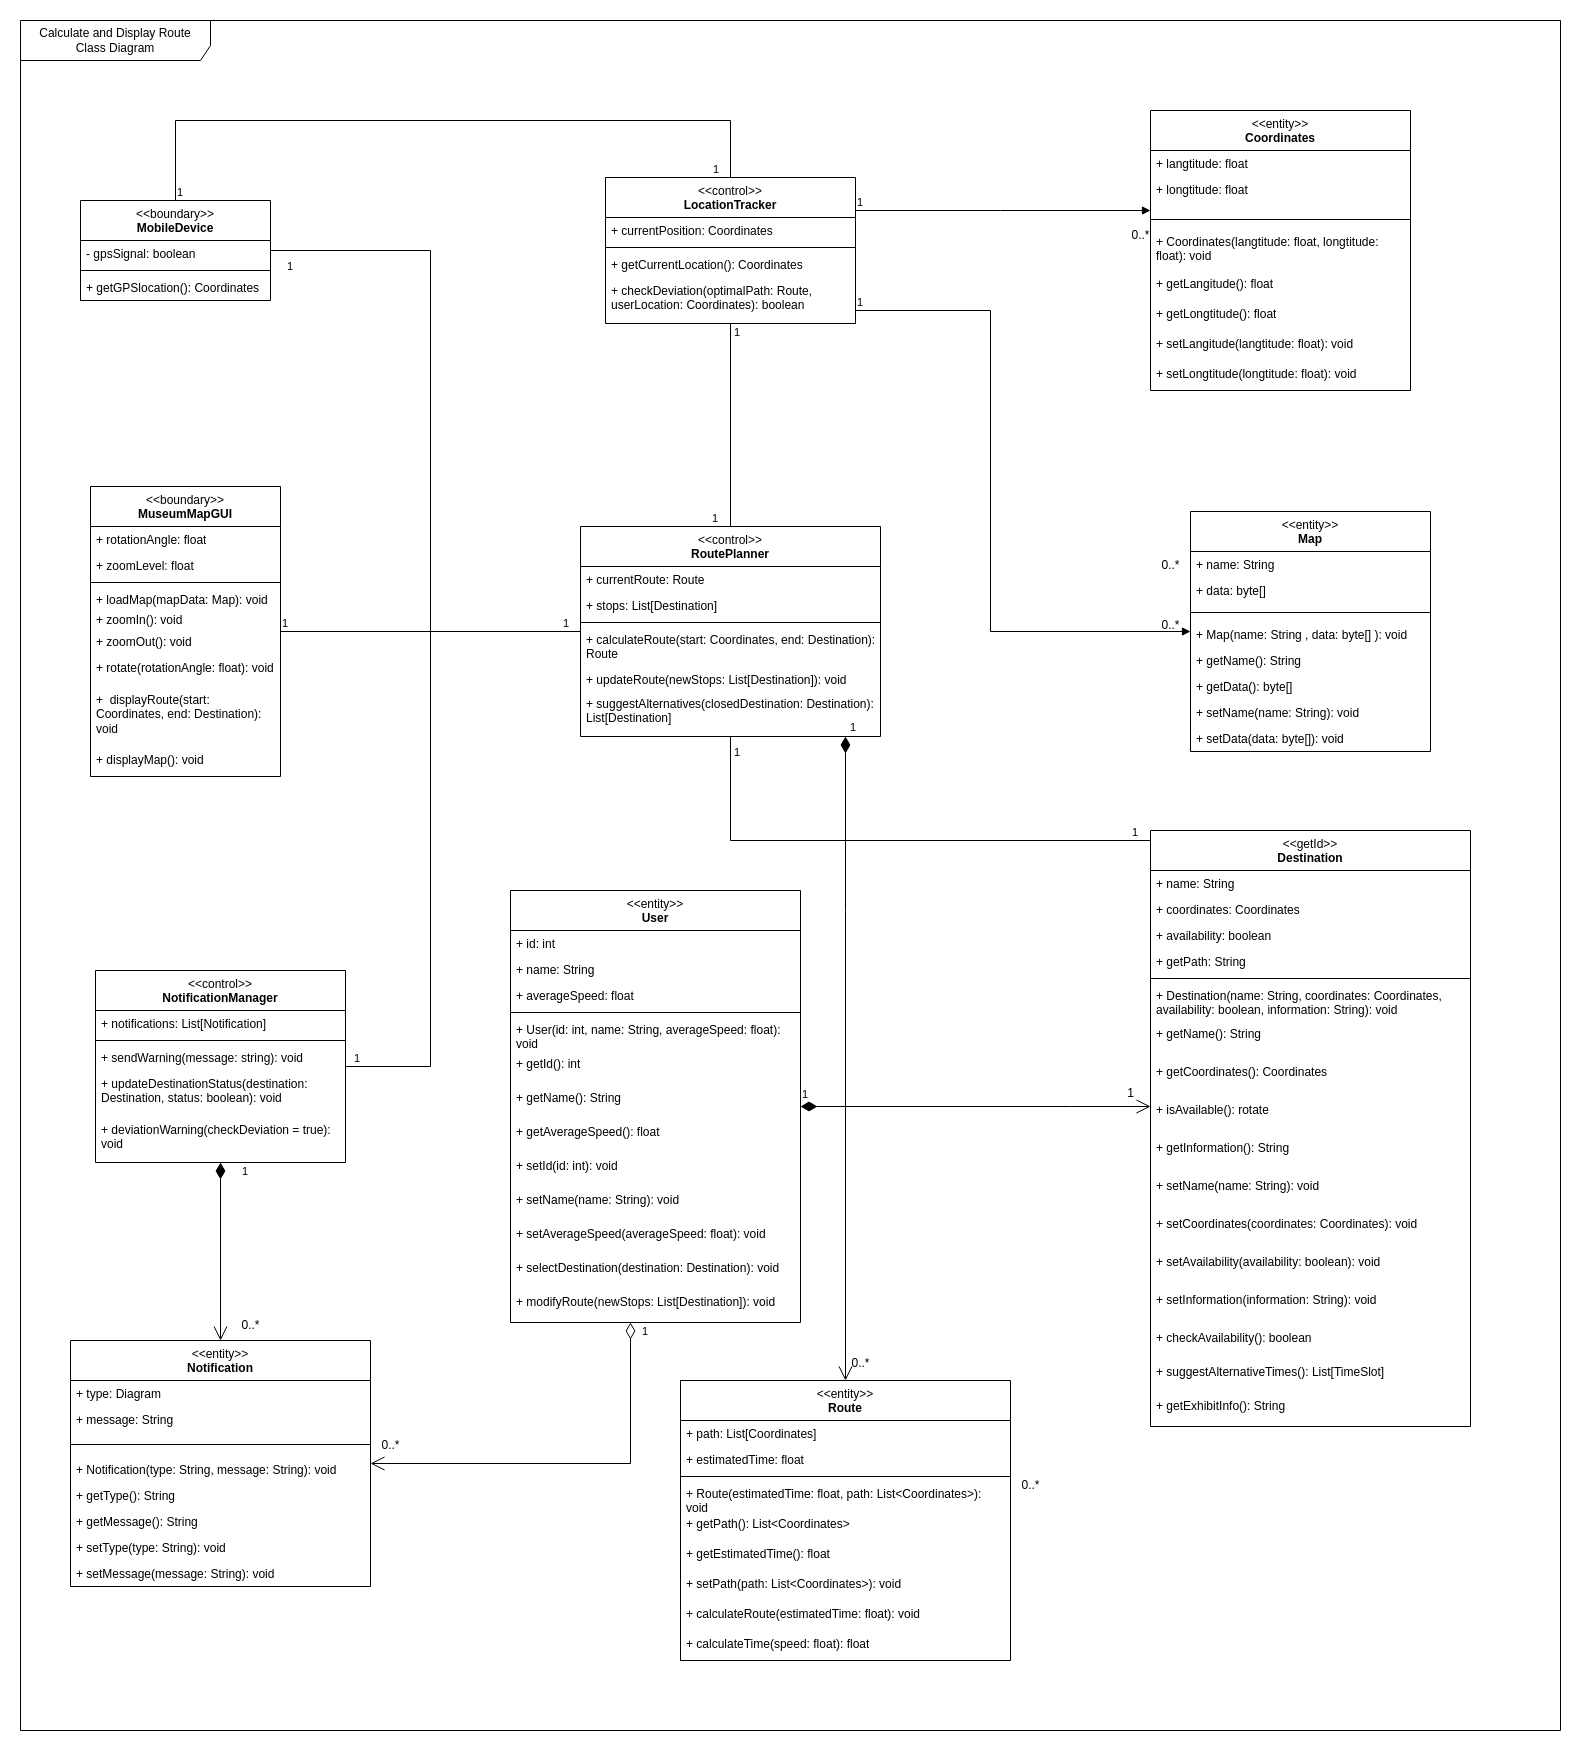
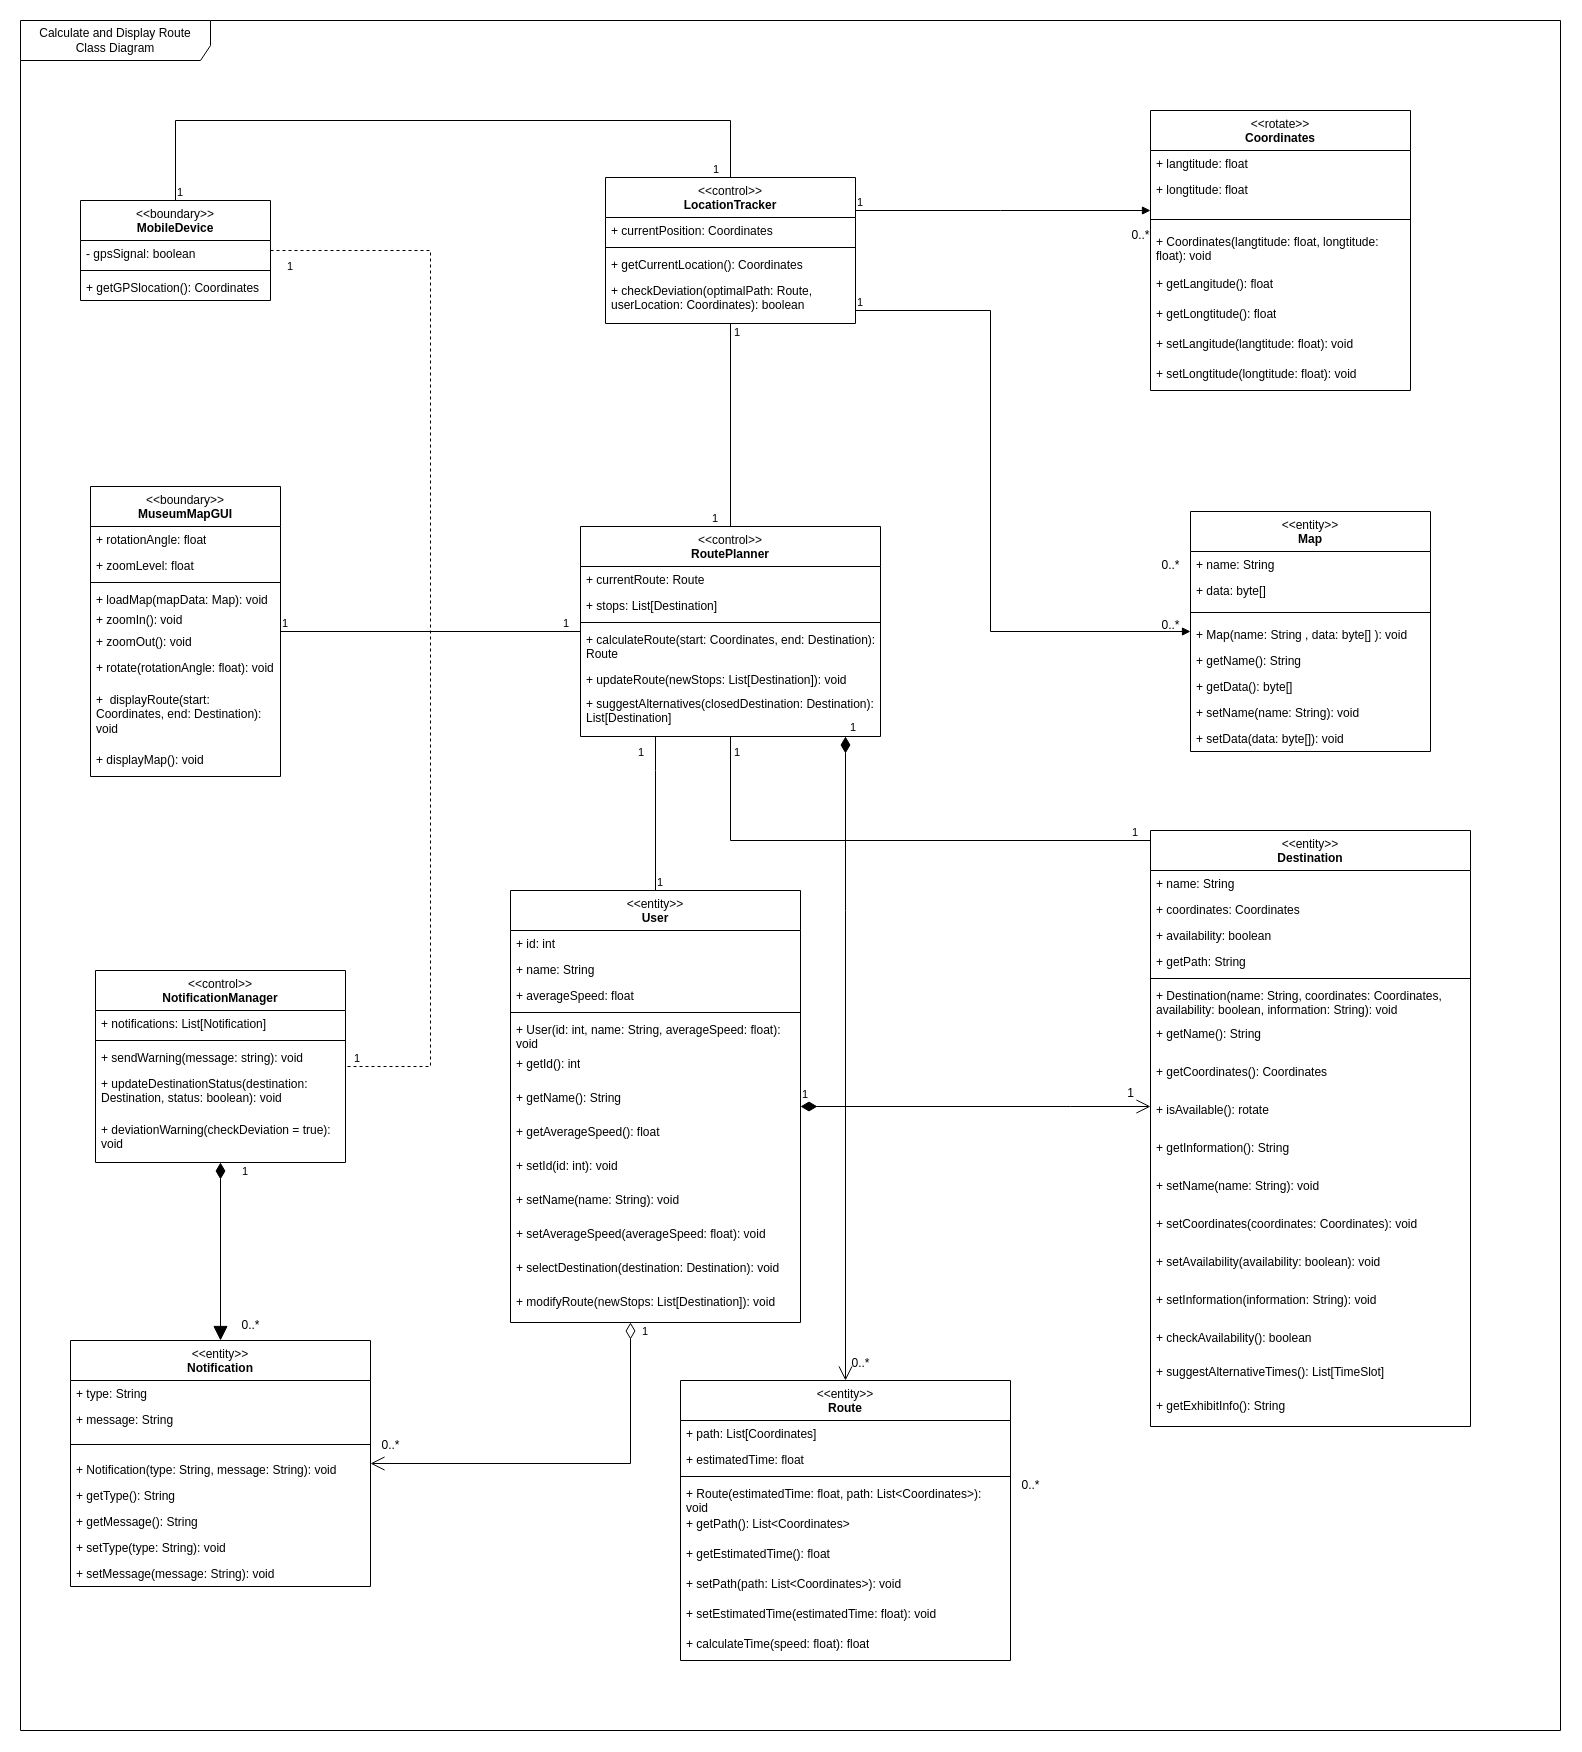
(1281, 132) -> (1281, 132)
(431, 621) -> (431, 621)
none -> (656, 815)
(1311, 852) -> (1311, 852)
(221, 1330) -> (221, 1325)
(121, 1395) -> (117, 1395)
(817, 1615) -> (824, 1615)
